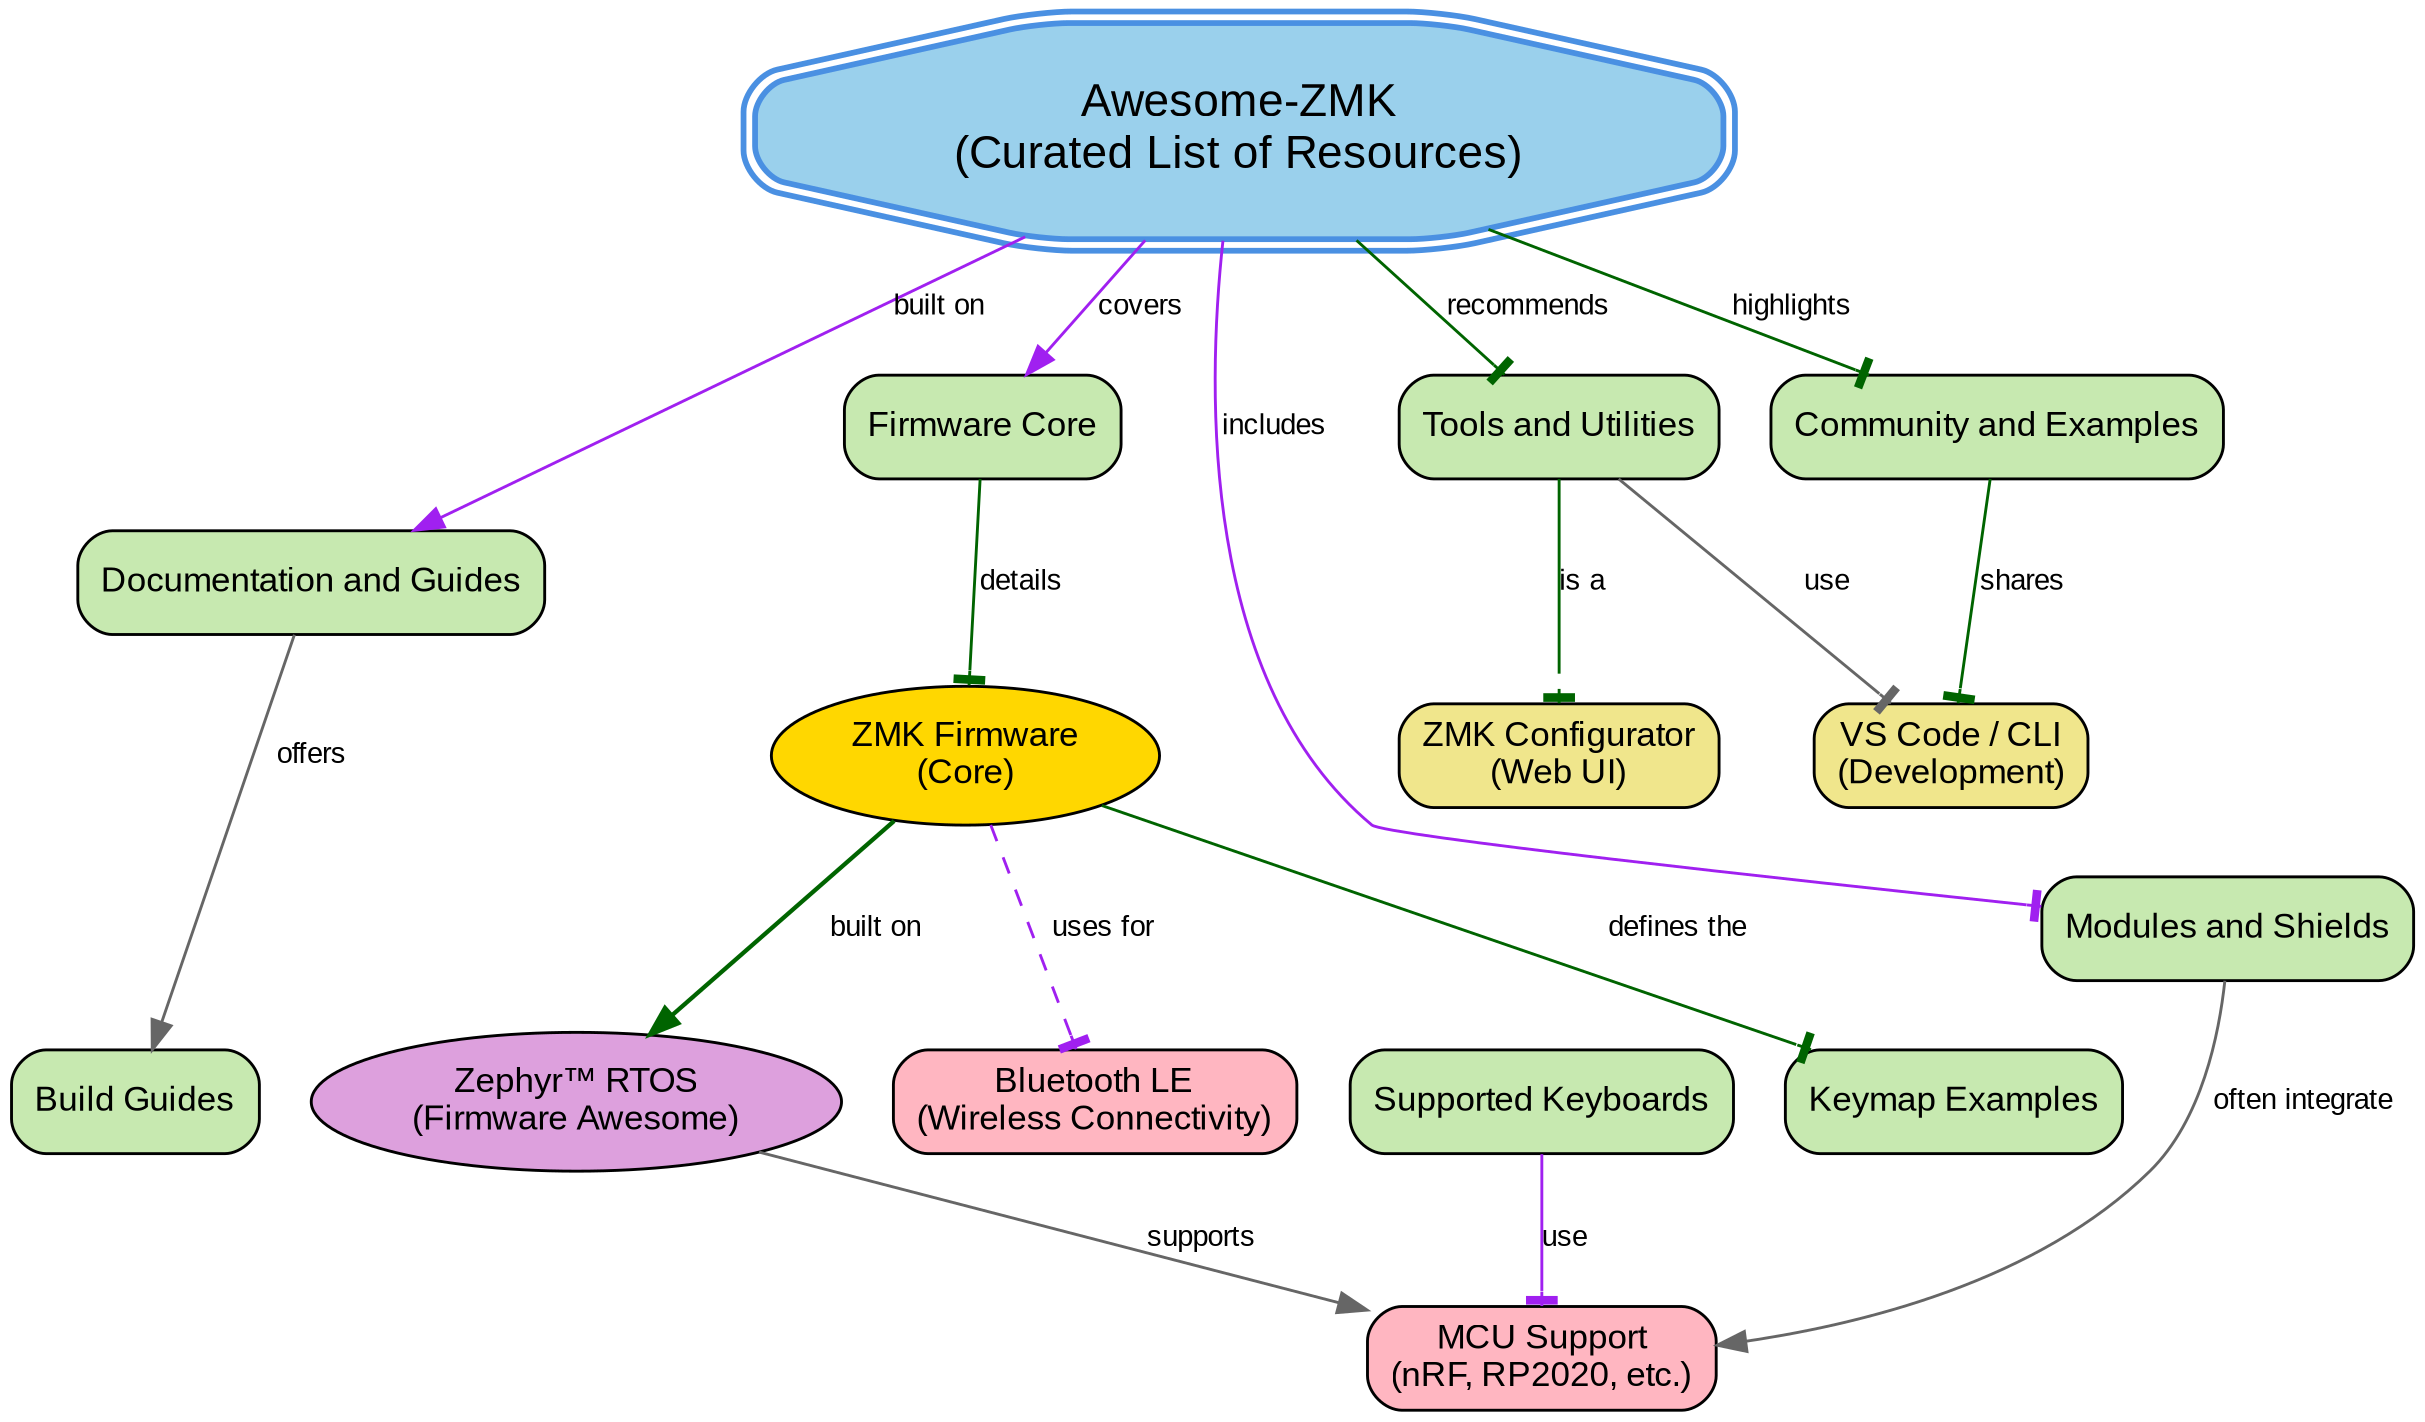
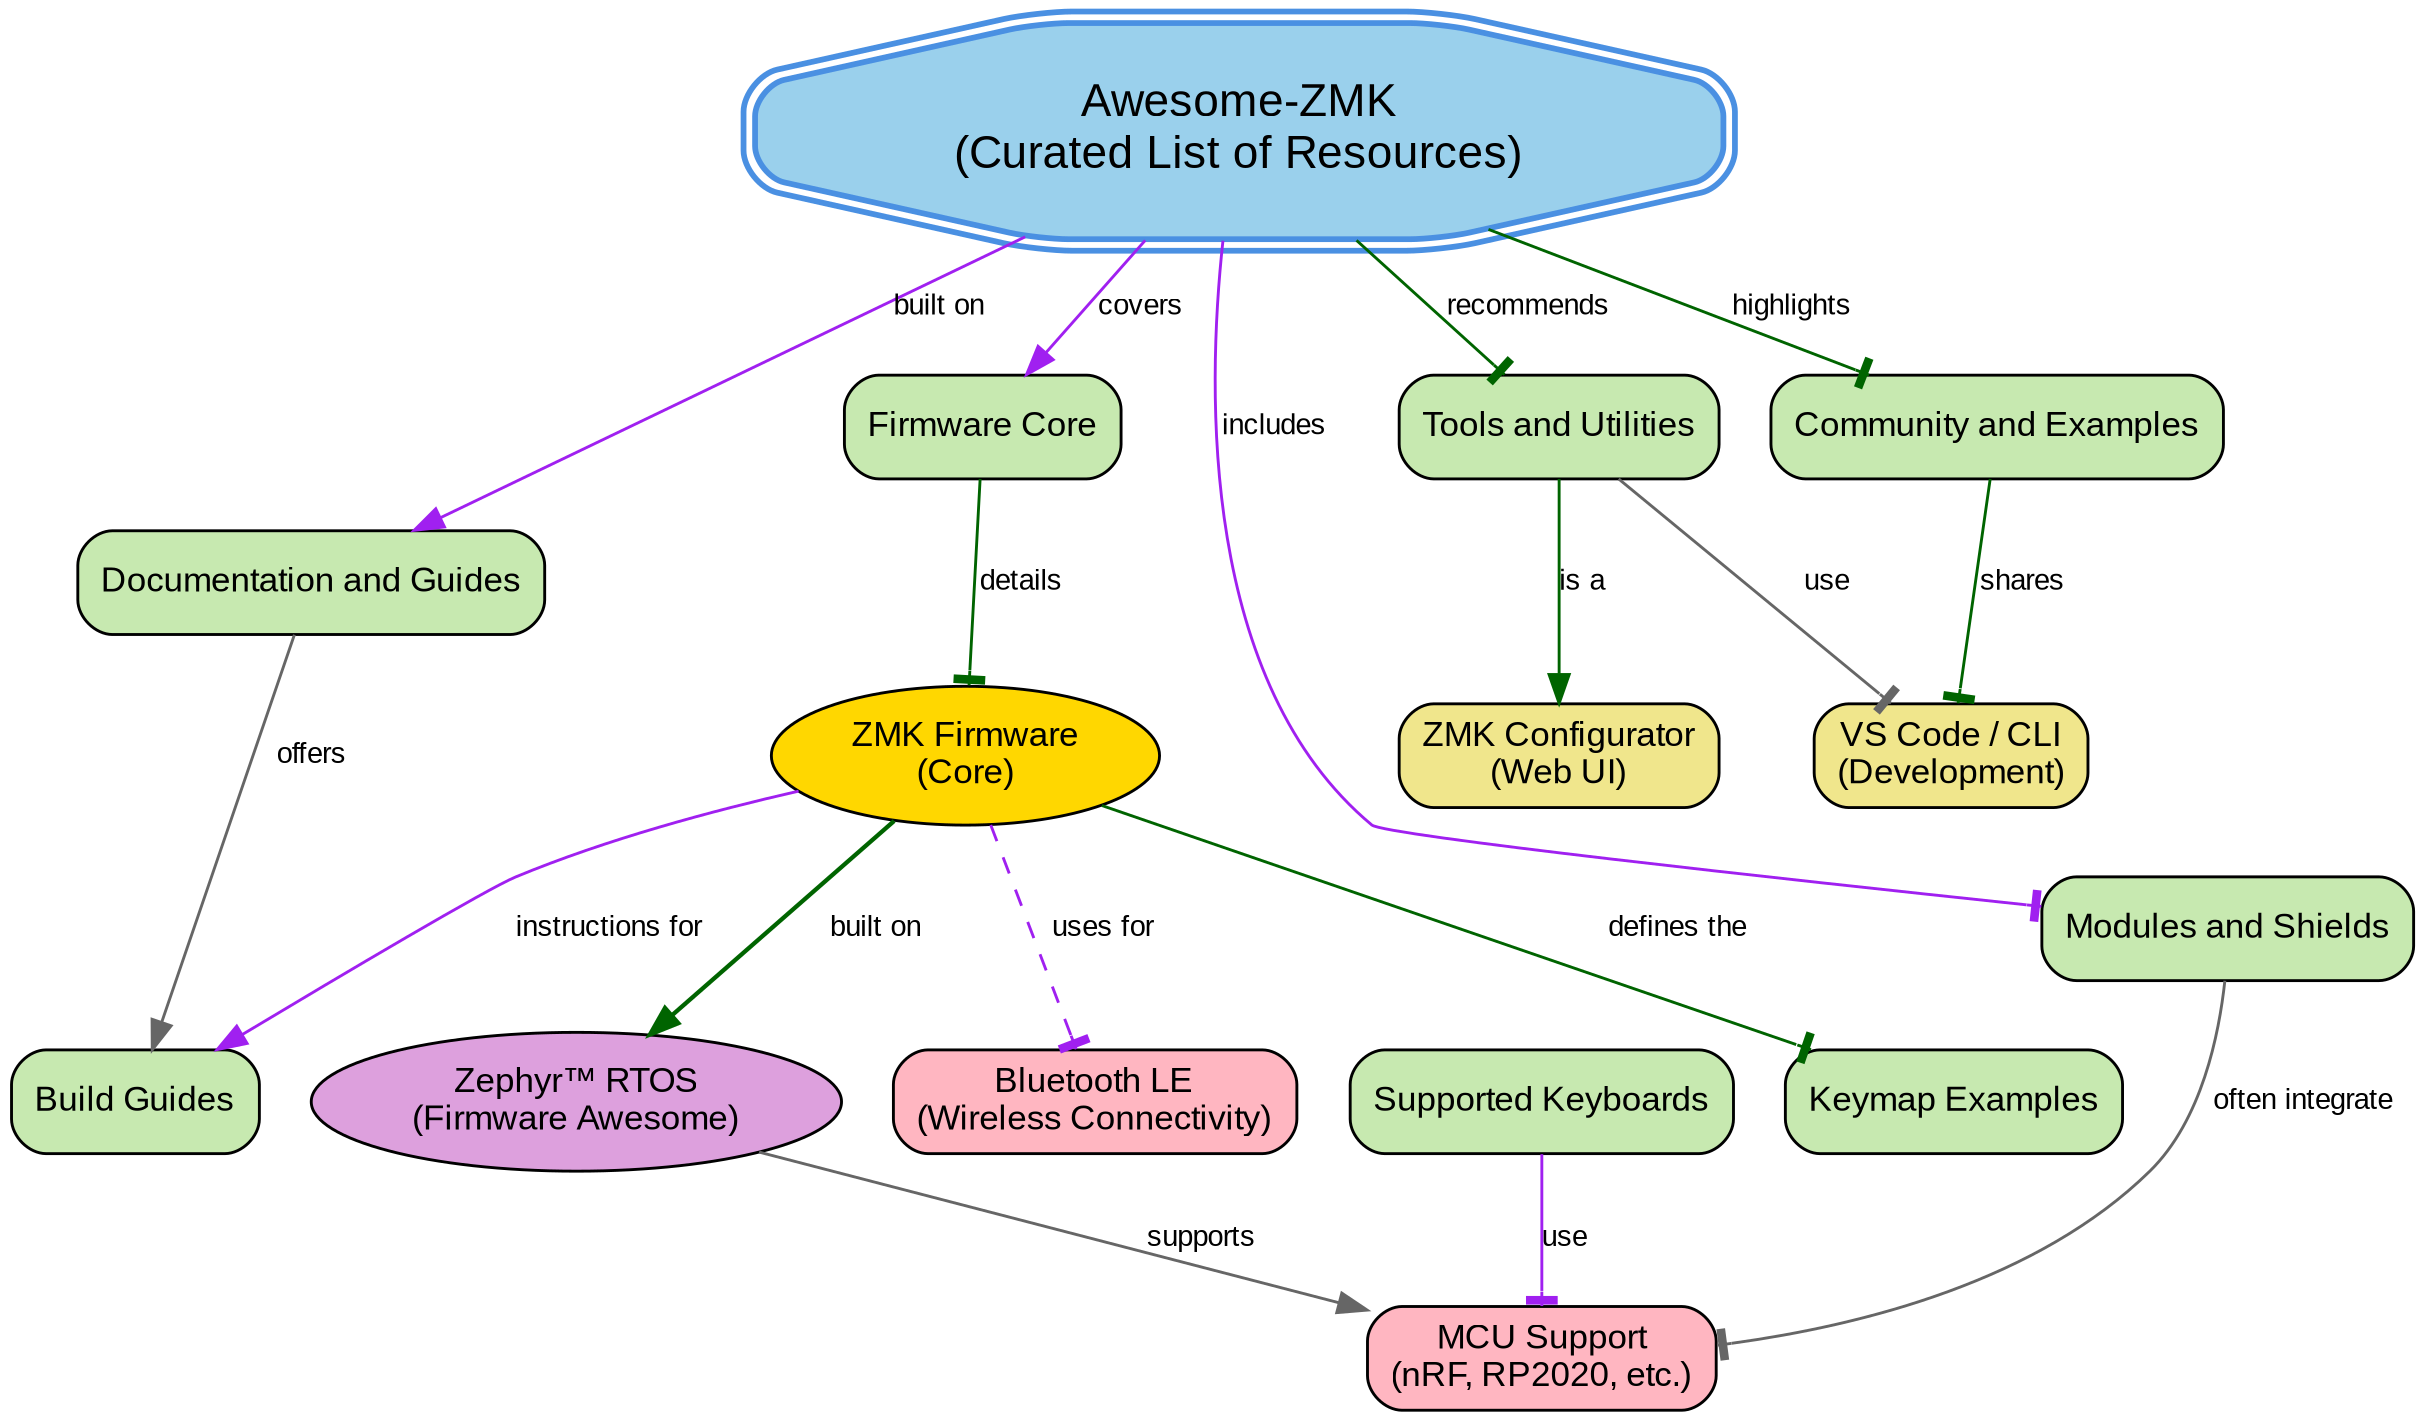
(1559, 576) -> (1559, 576)
none -> (507, 881)
(2049, 1245) -> (2049, 1245)
